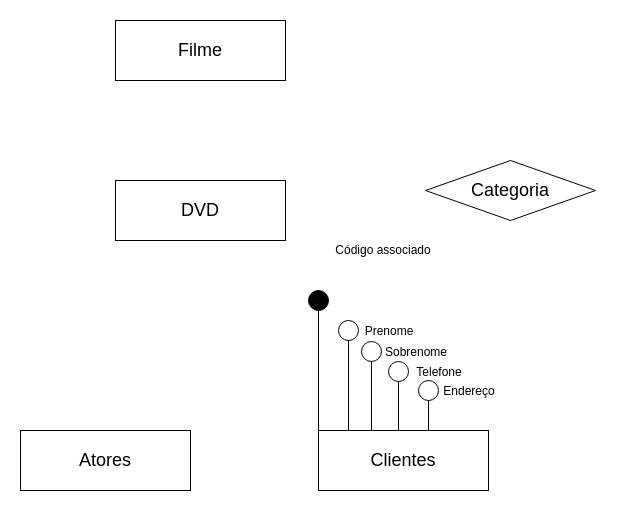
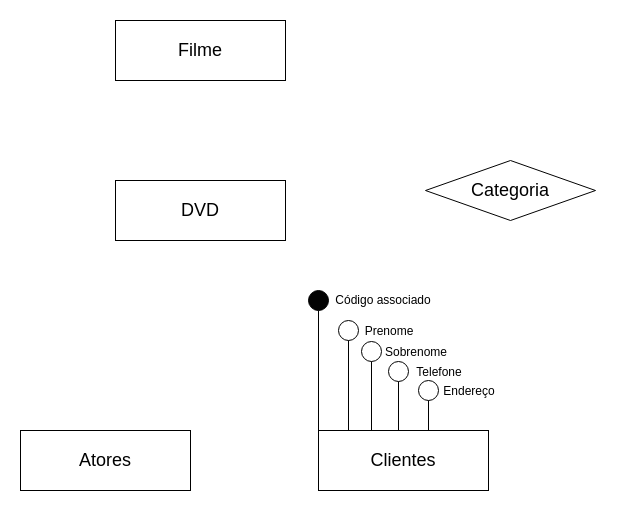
(384, 251) -> (384, 301)
